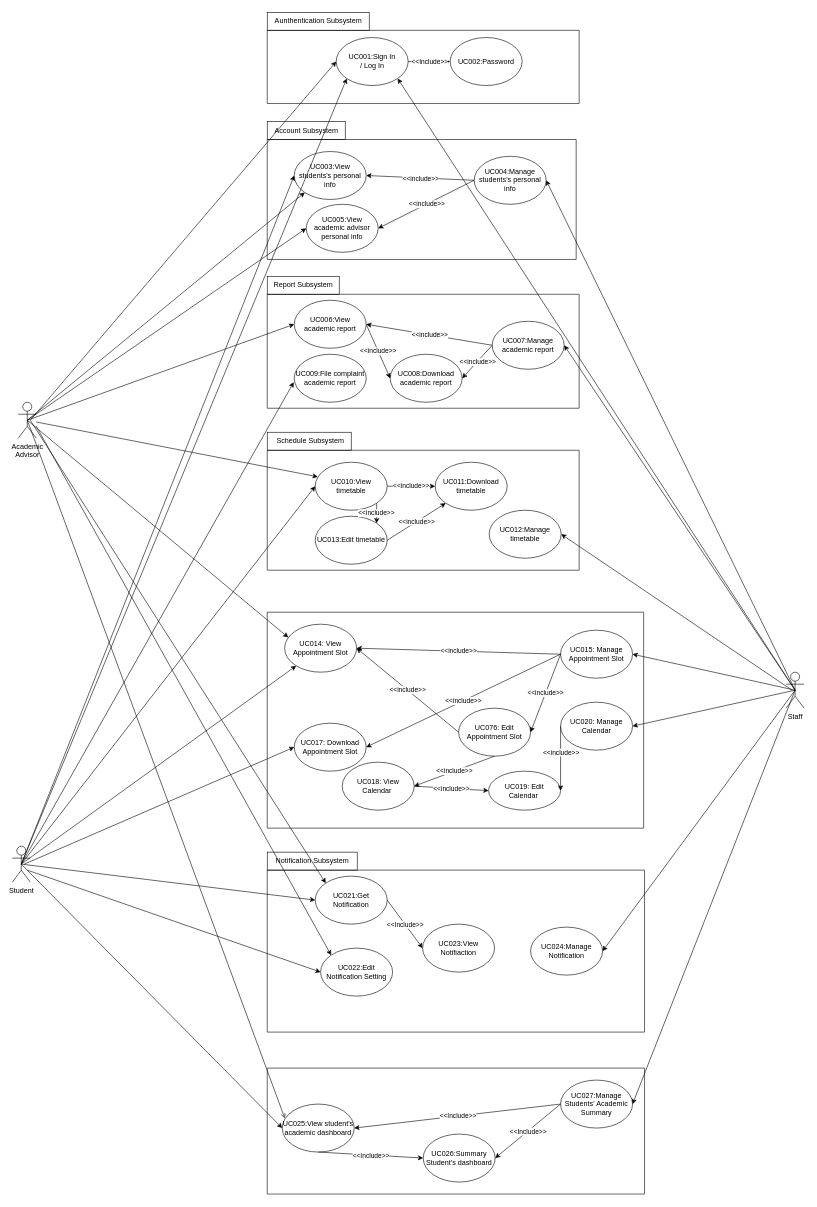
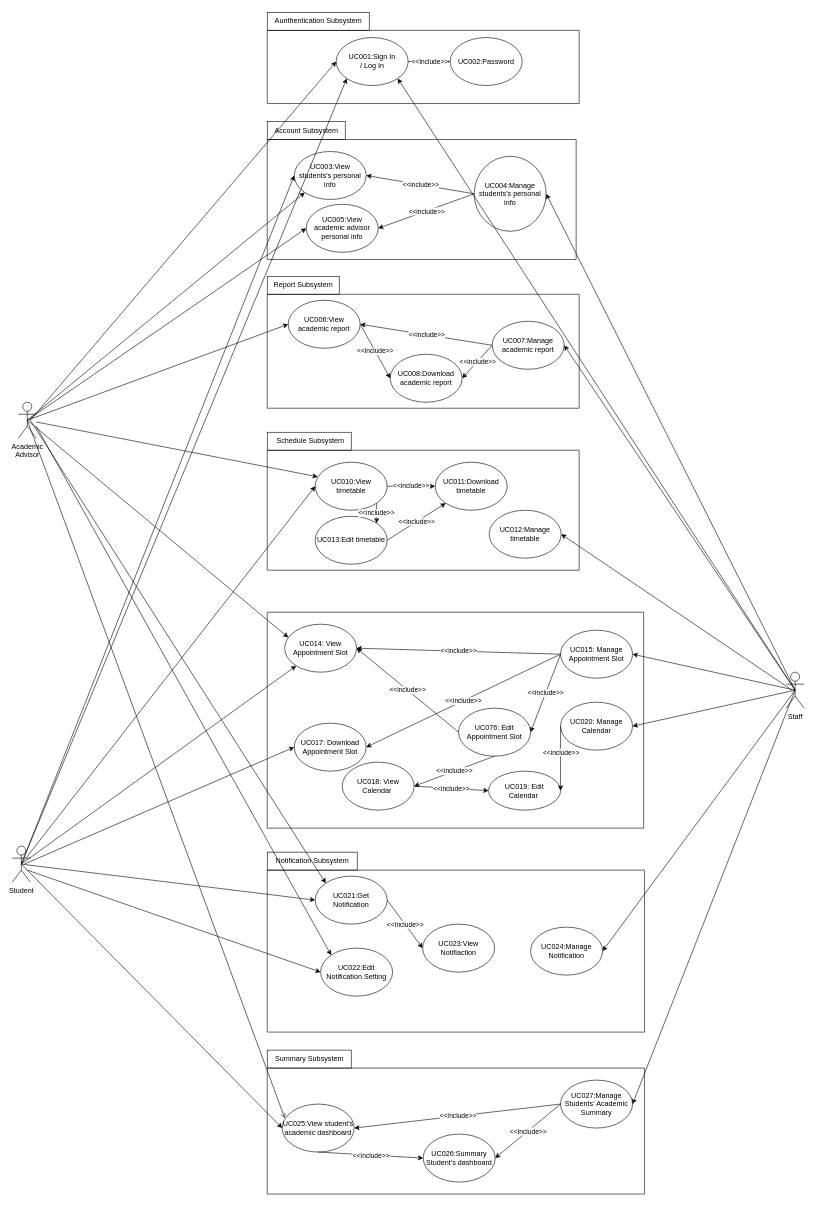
(510, 180) -> (510, 194)
(330, 324) -> (324, 324)
(330, 378) -> none
(160, 619) -> none
none -> (309, 1059)
